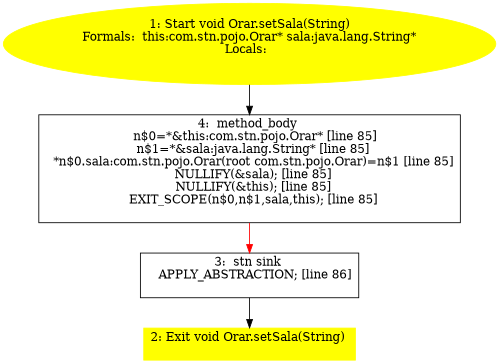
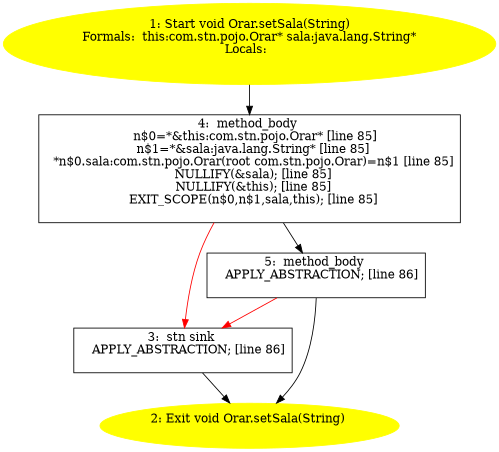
none -> (316, 275)
(250, 344) -> (250, 426)
